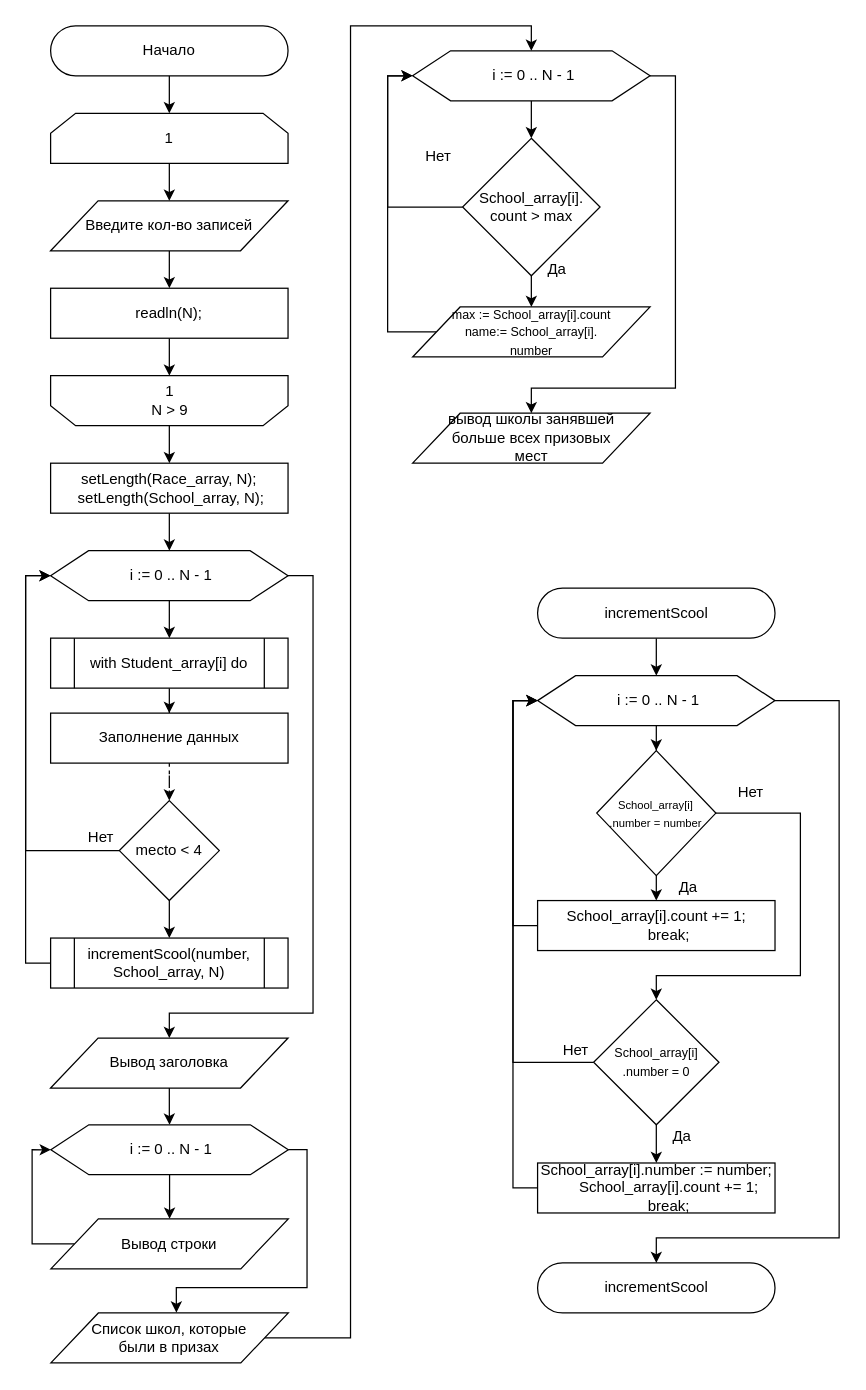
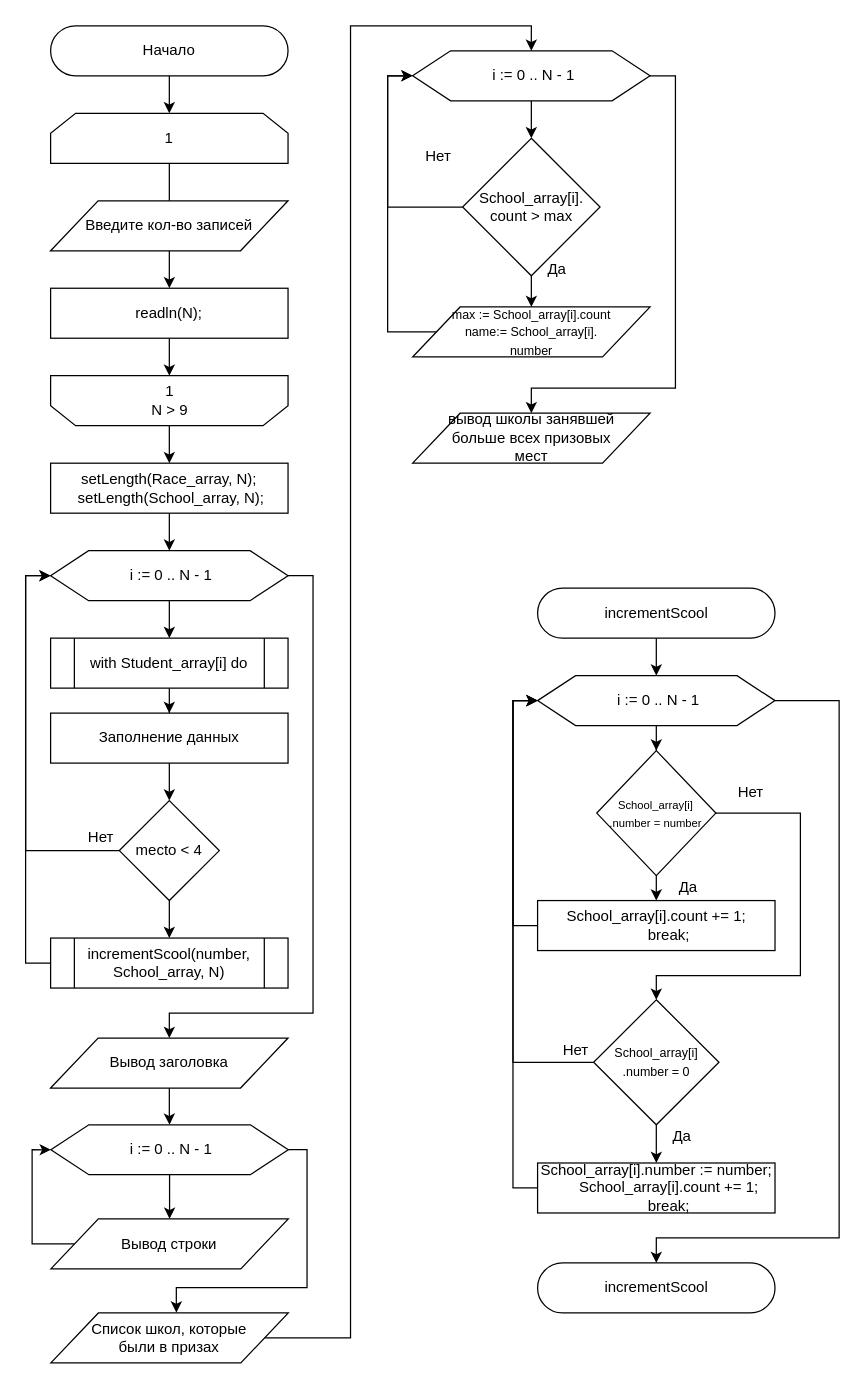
(169, 191) -> (169, 194)
(169, 770) -> (169, 770)
